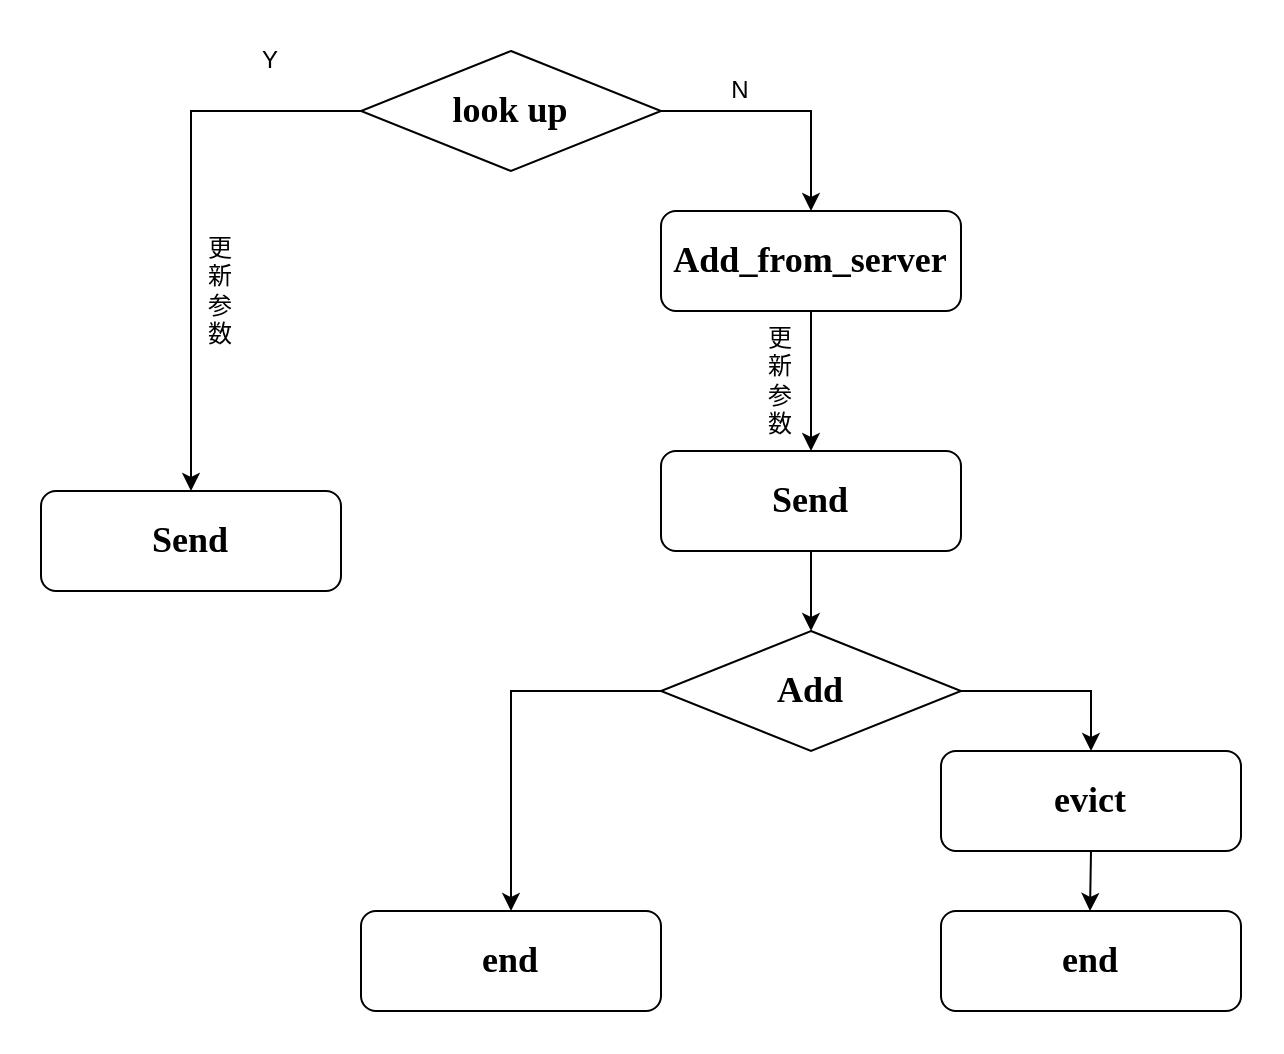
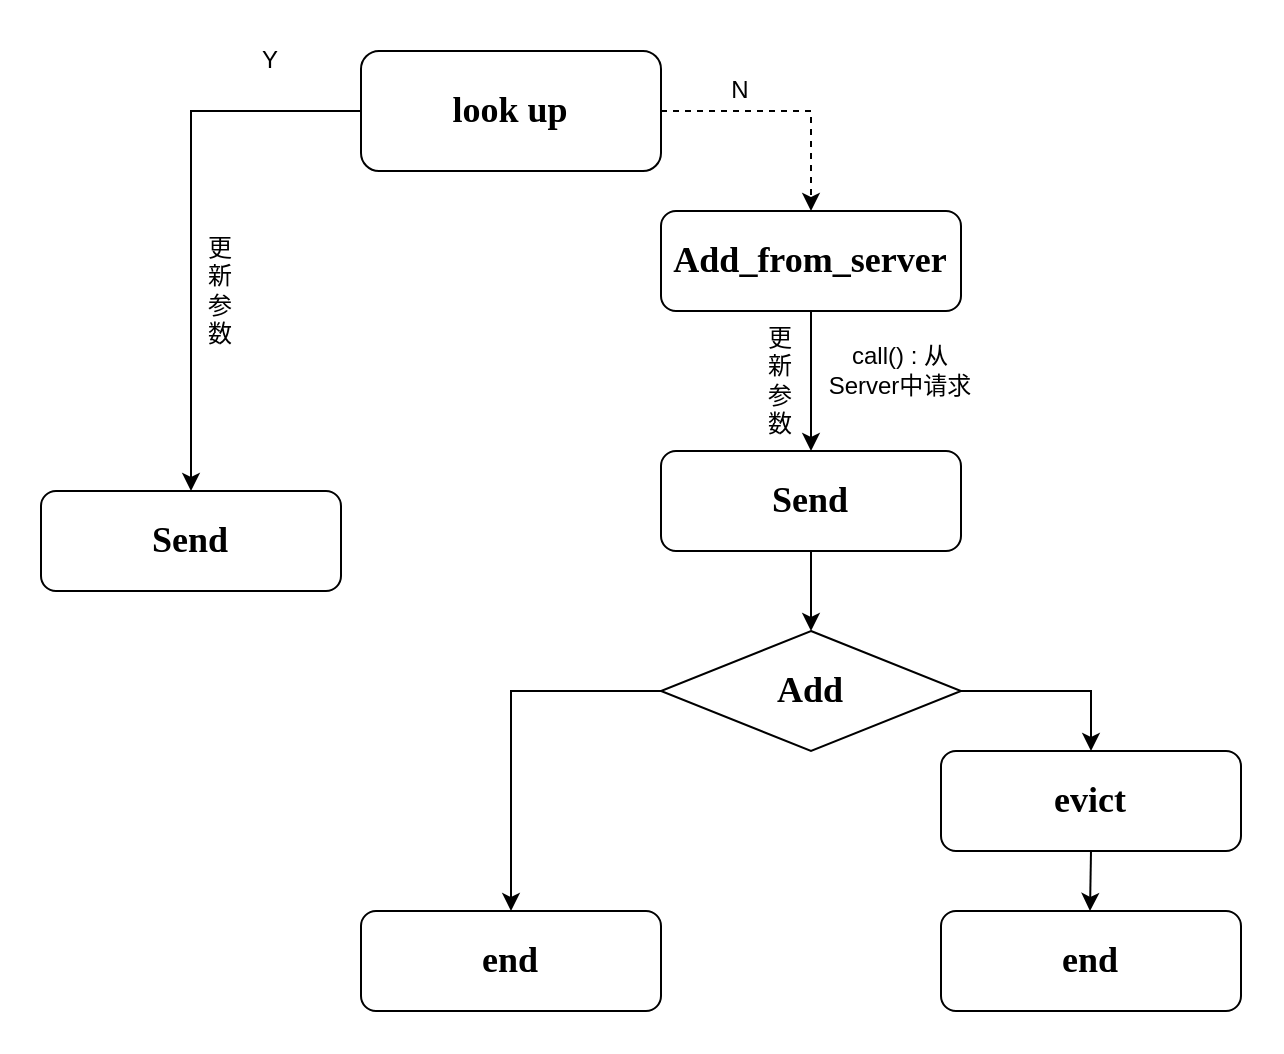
(511, 111) -> (511, 111)
(779, 111) -> (779, 111)
none -> (901, 371)
